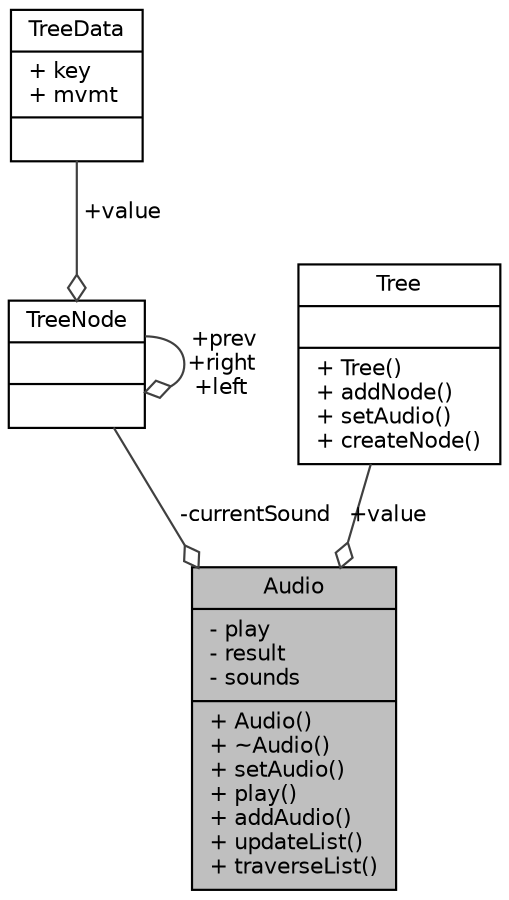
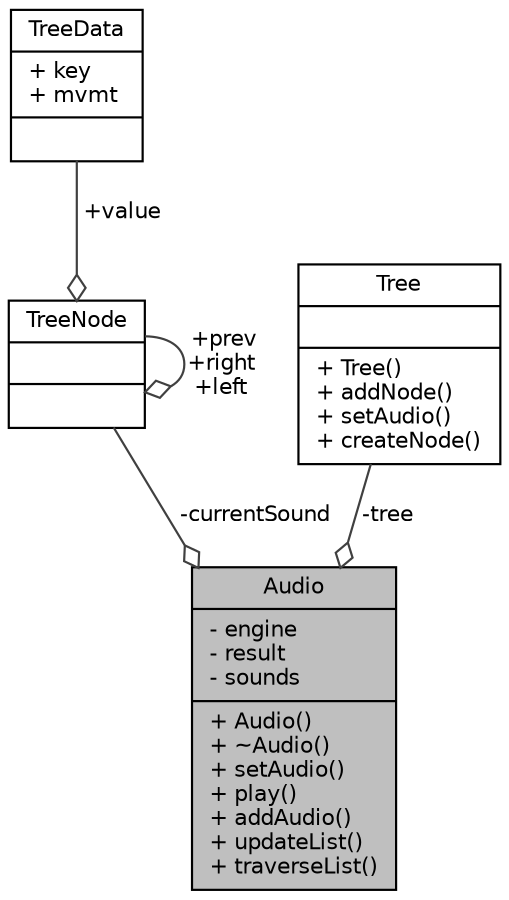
(385, 516) -> (385, 516)
(240, 630) -> (253, 630)
